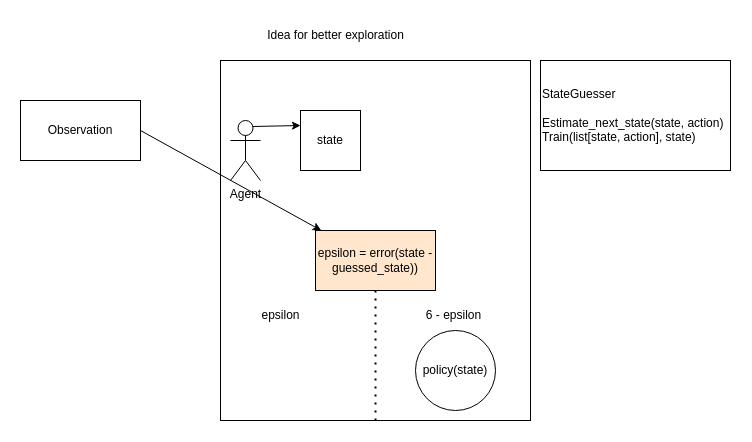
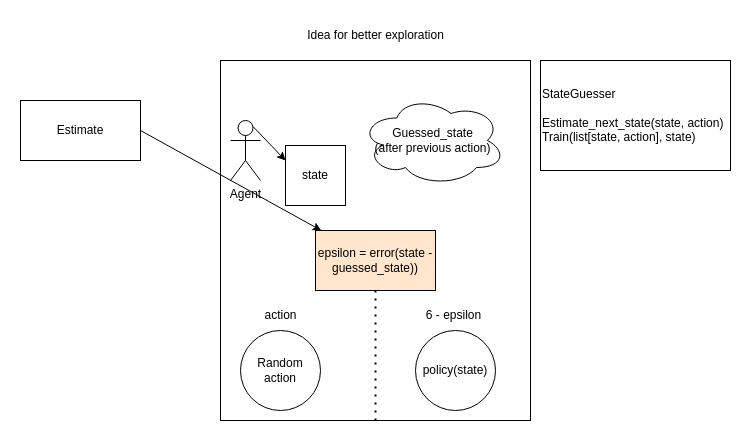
(336, 36) -> (376, 36)
(81, 131) -> (81, 131)
(331, 141) -> (316, 176)
none -> (433, 141)
(281, 316) -> (281, 316)
none -> (281, 371)
